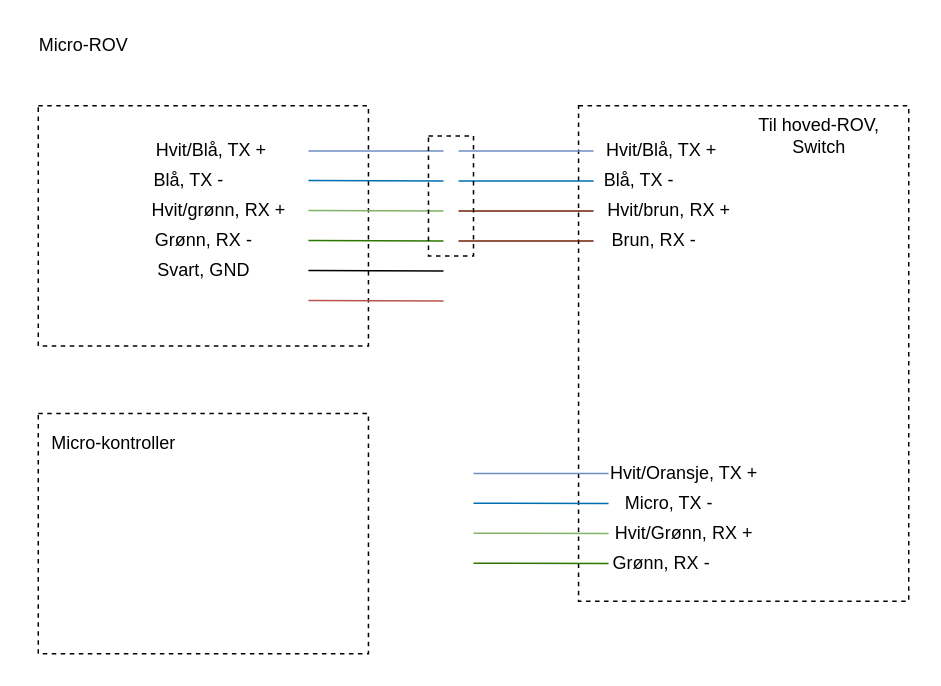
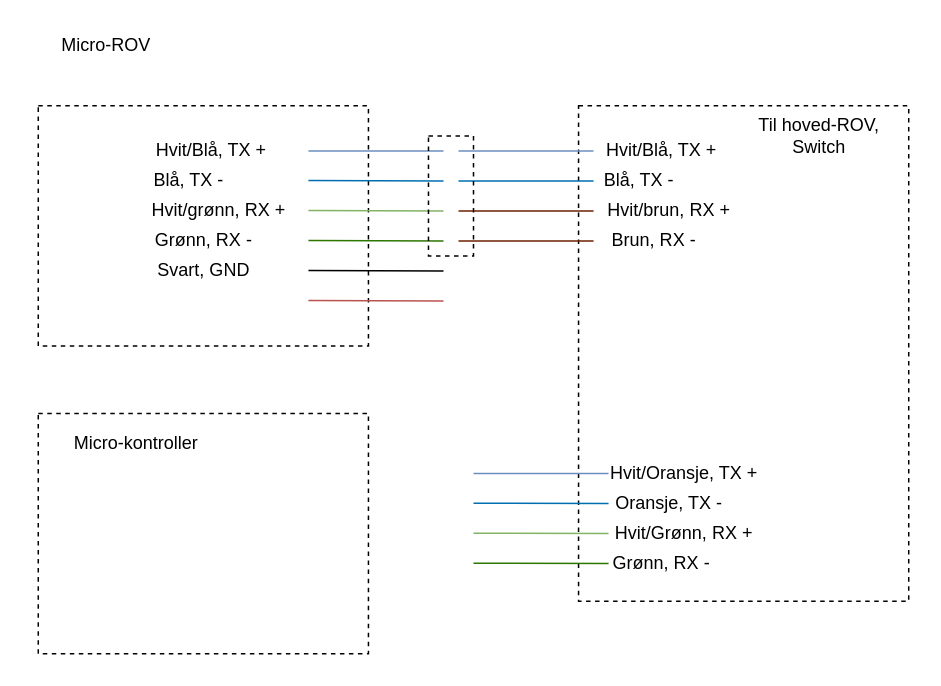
(83, 46) -> (106, 46)
(113, 443) -> (136, 443)
(669, 503) -> (669, 503)
